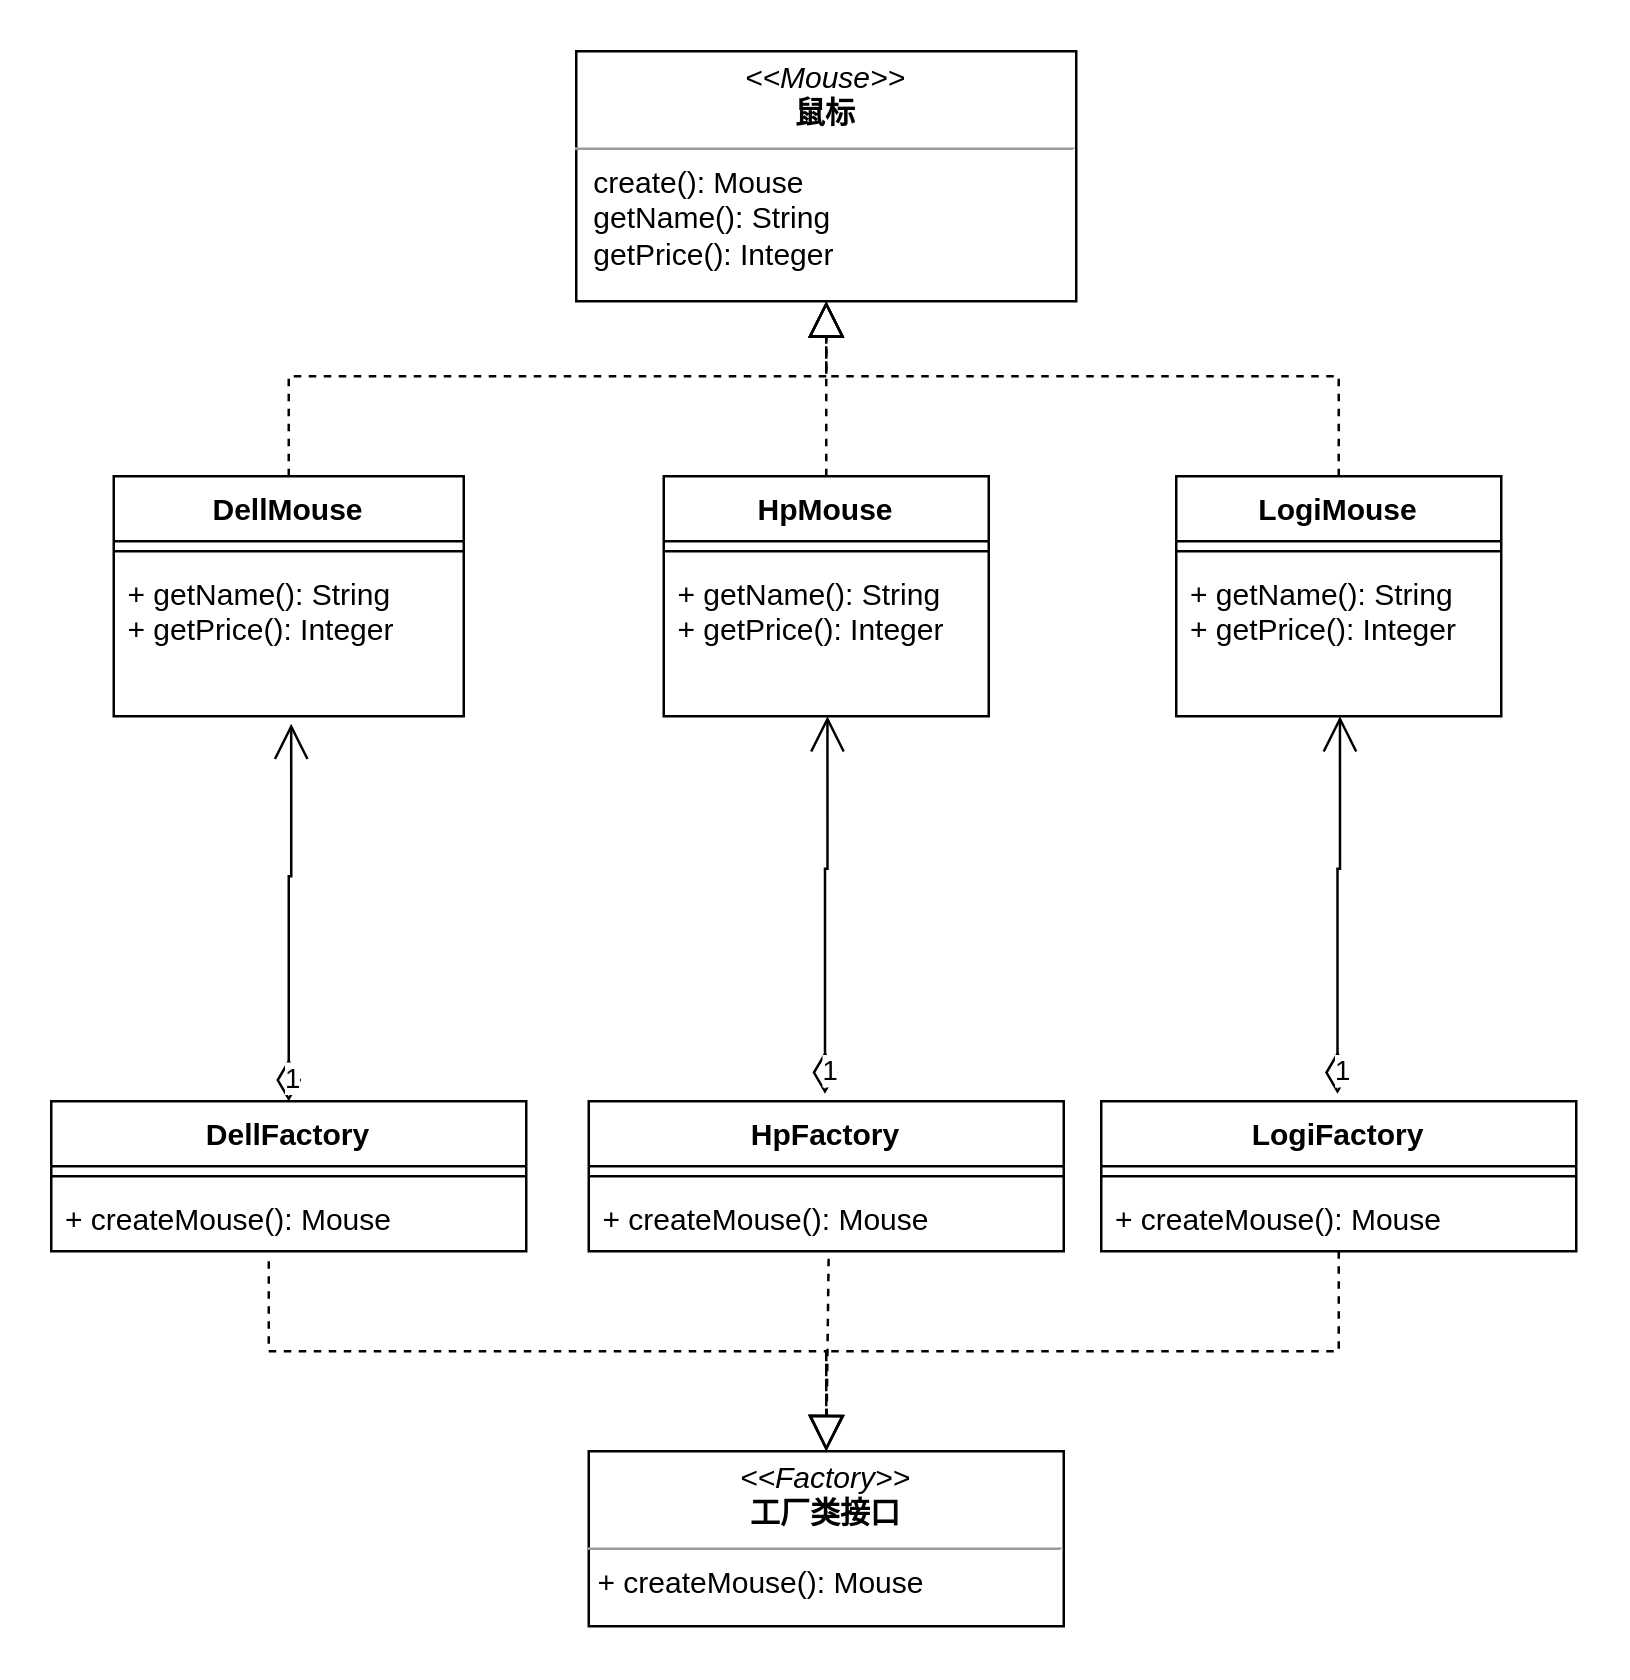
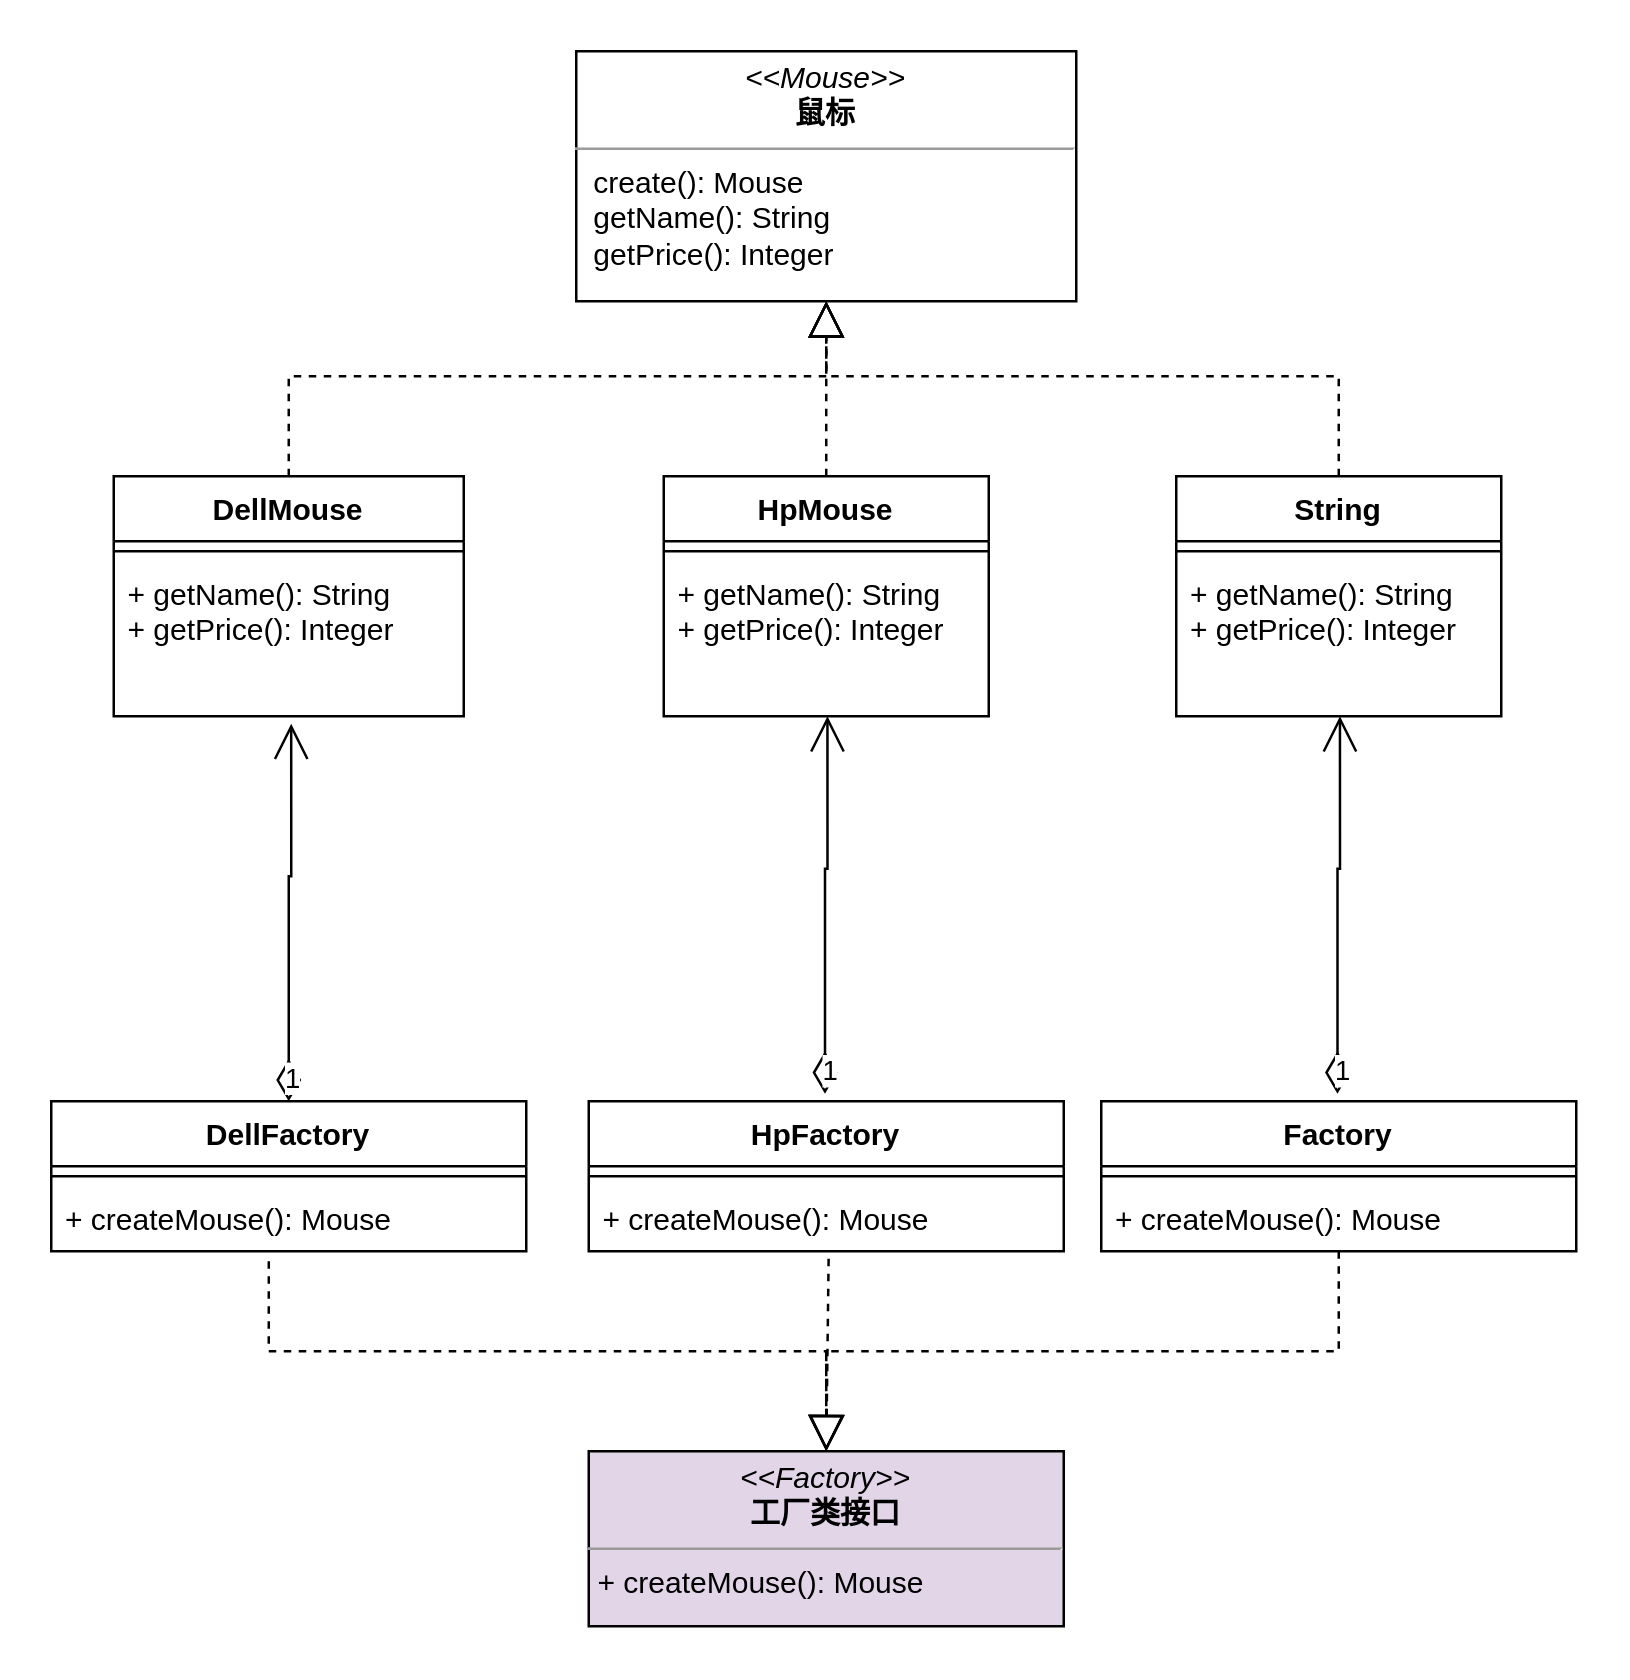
(1338, 510) -> (1338, 510)
(1338, 1135) -> (1338, 1135)
(826, 1539) -> (826, 1539)
